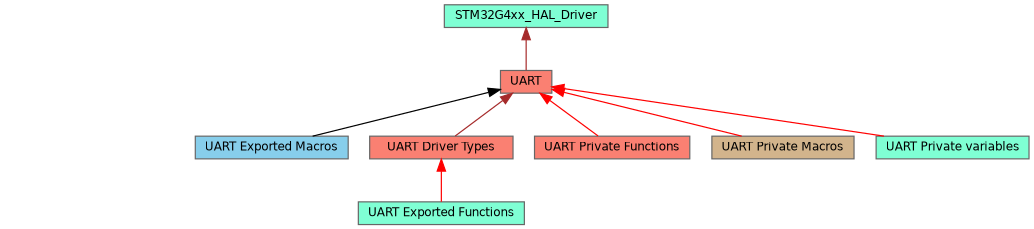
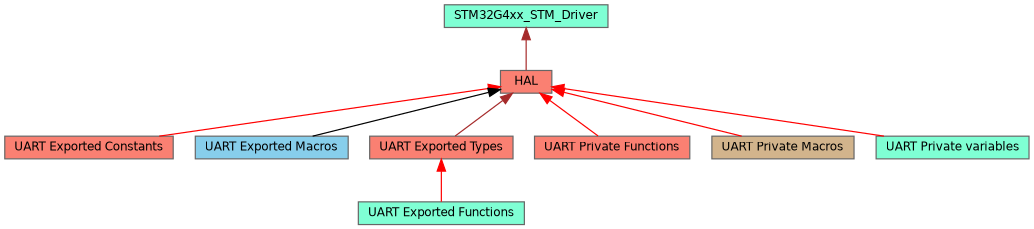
(526, 16) -> (526, 16)
(526, 82) -> (526, 82)
none -> (89, 148)
(441, 148) -> (441, 148)
